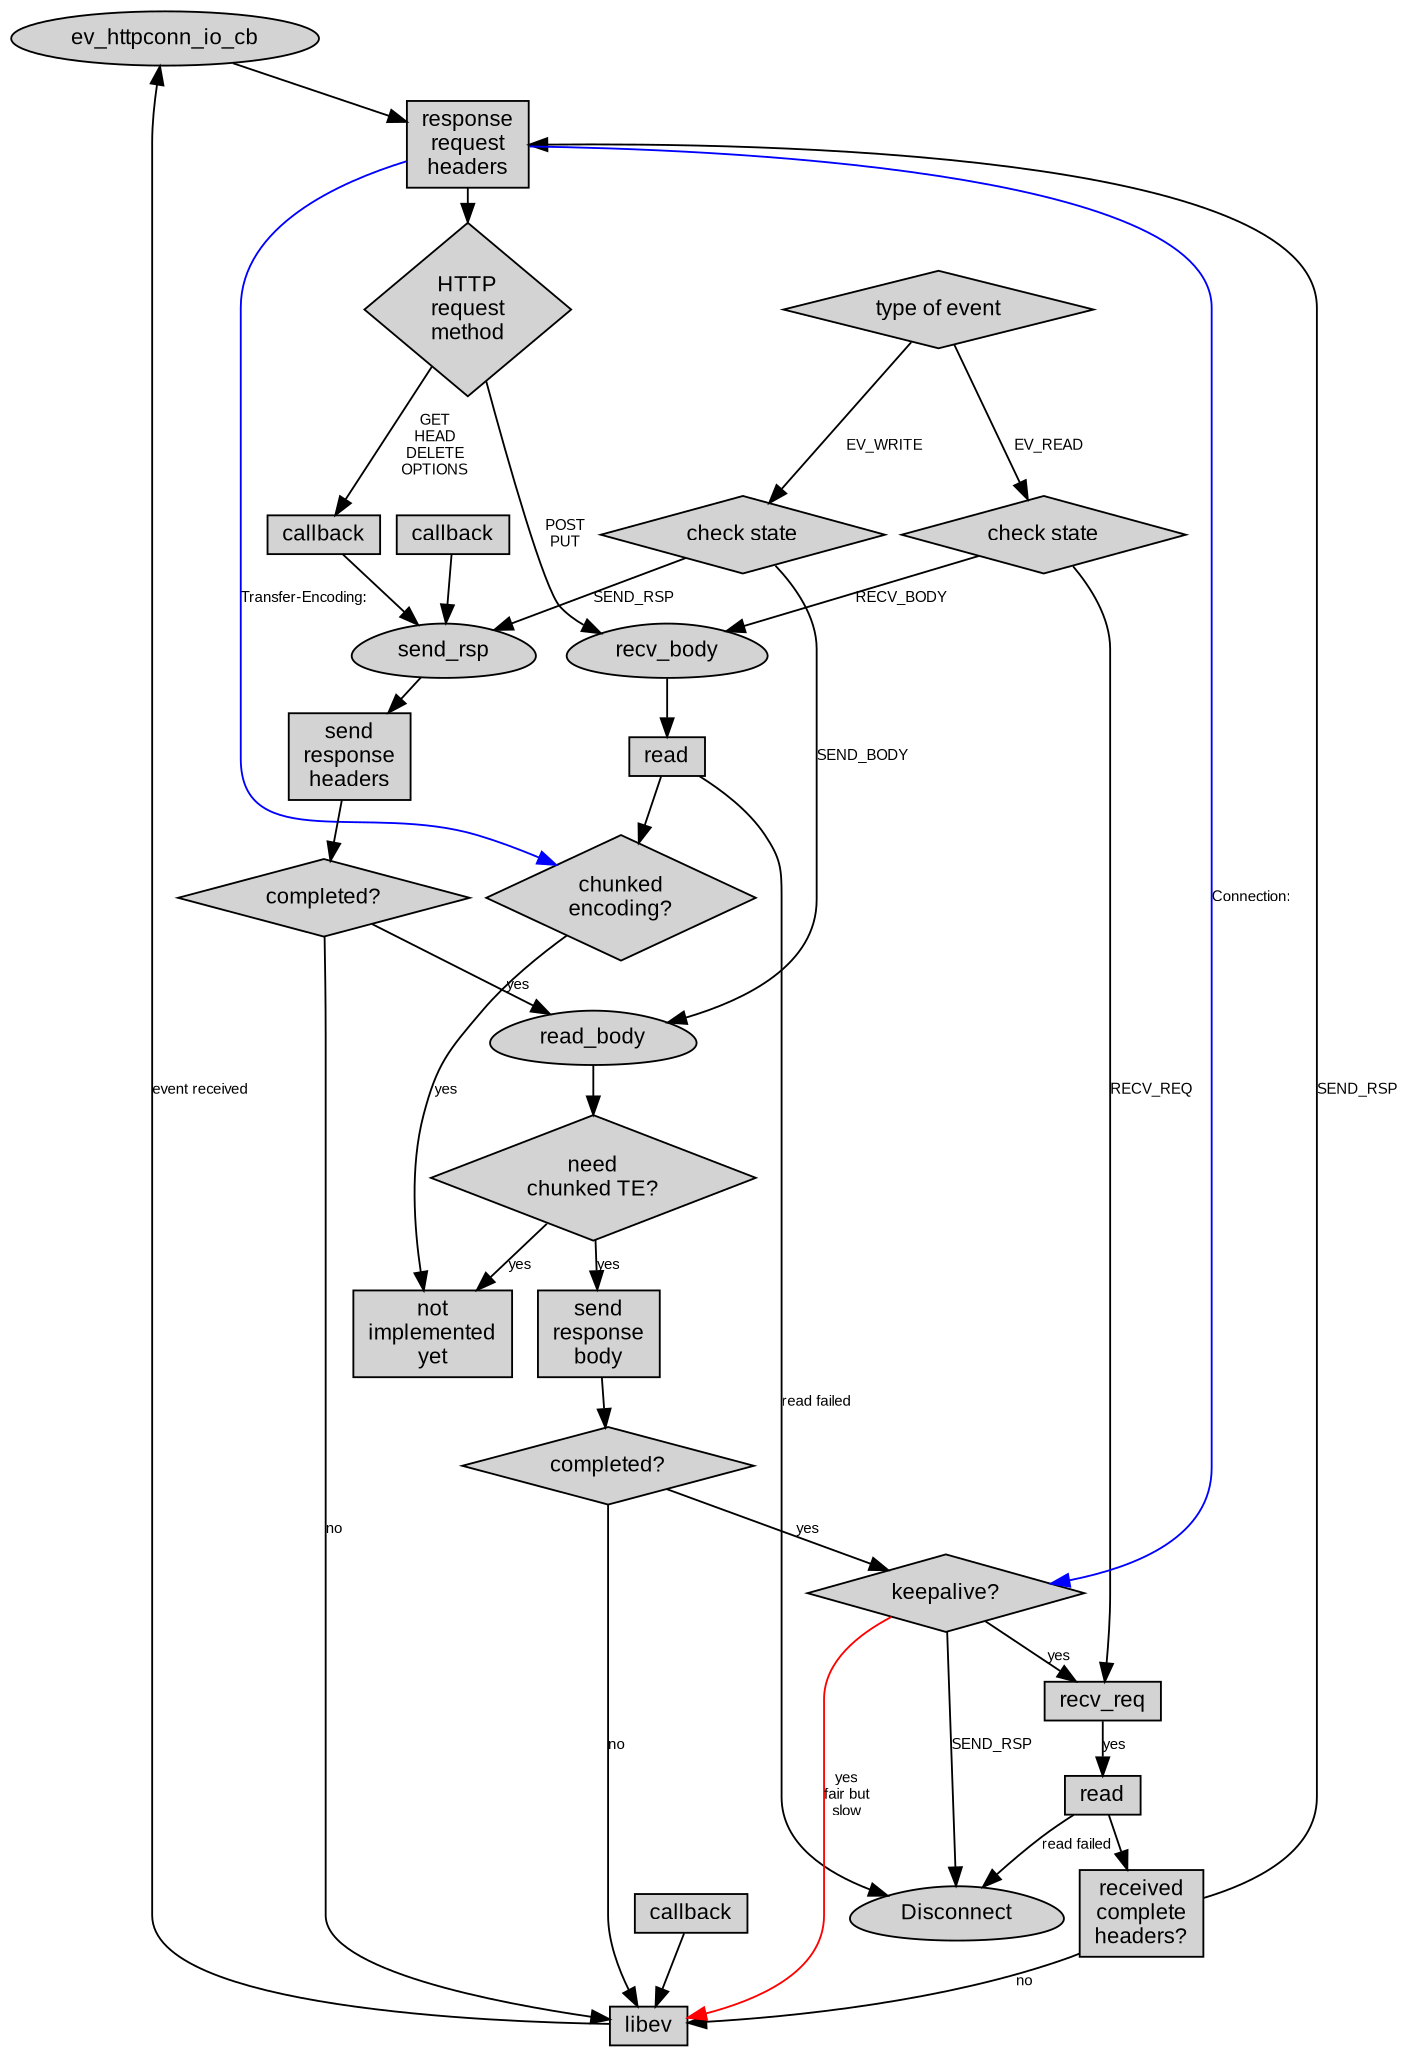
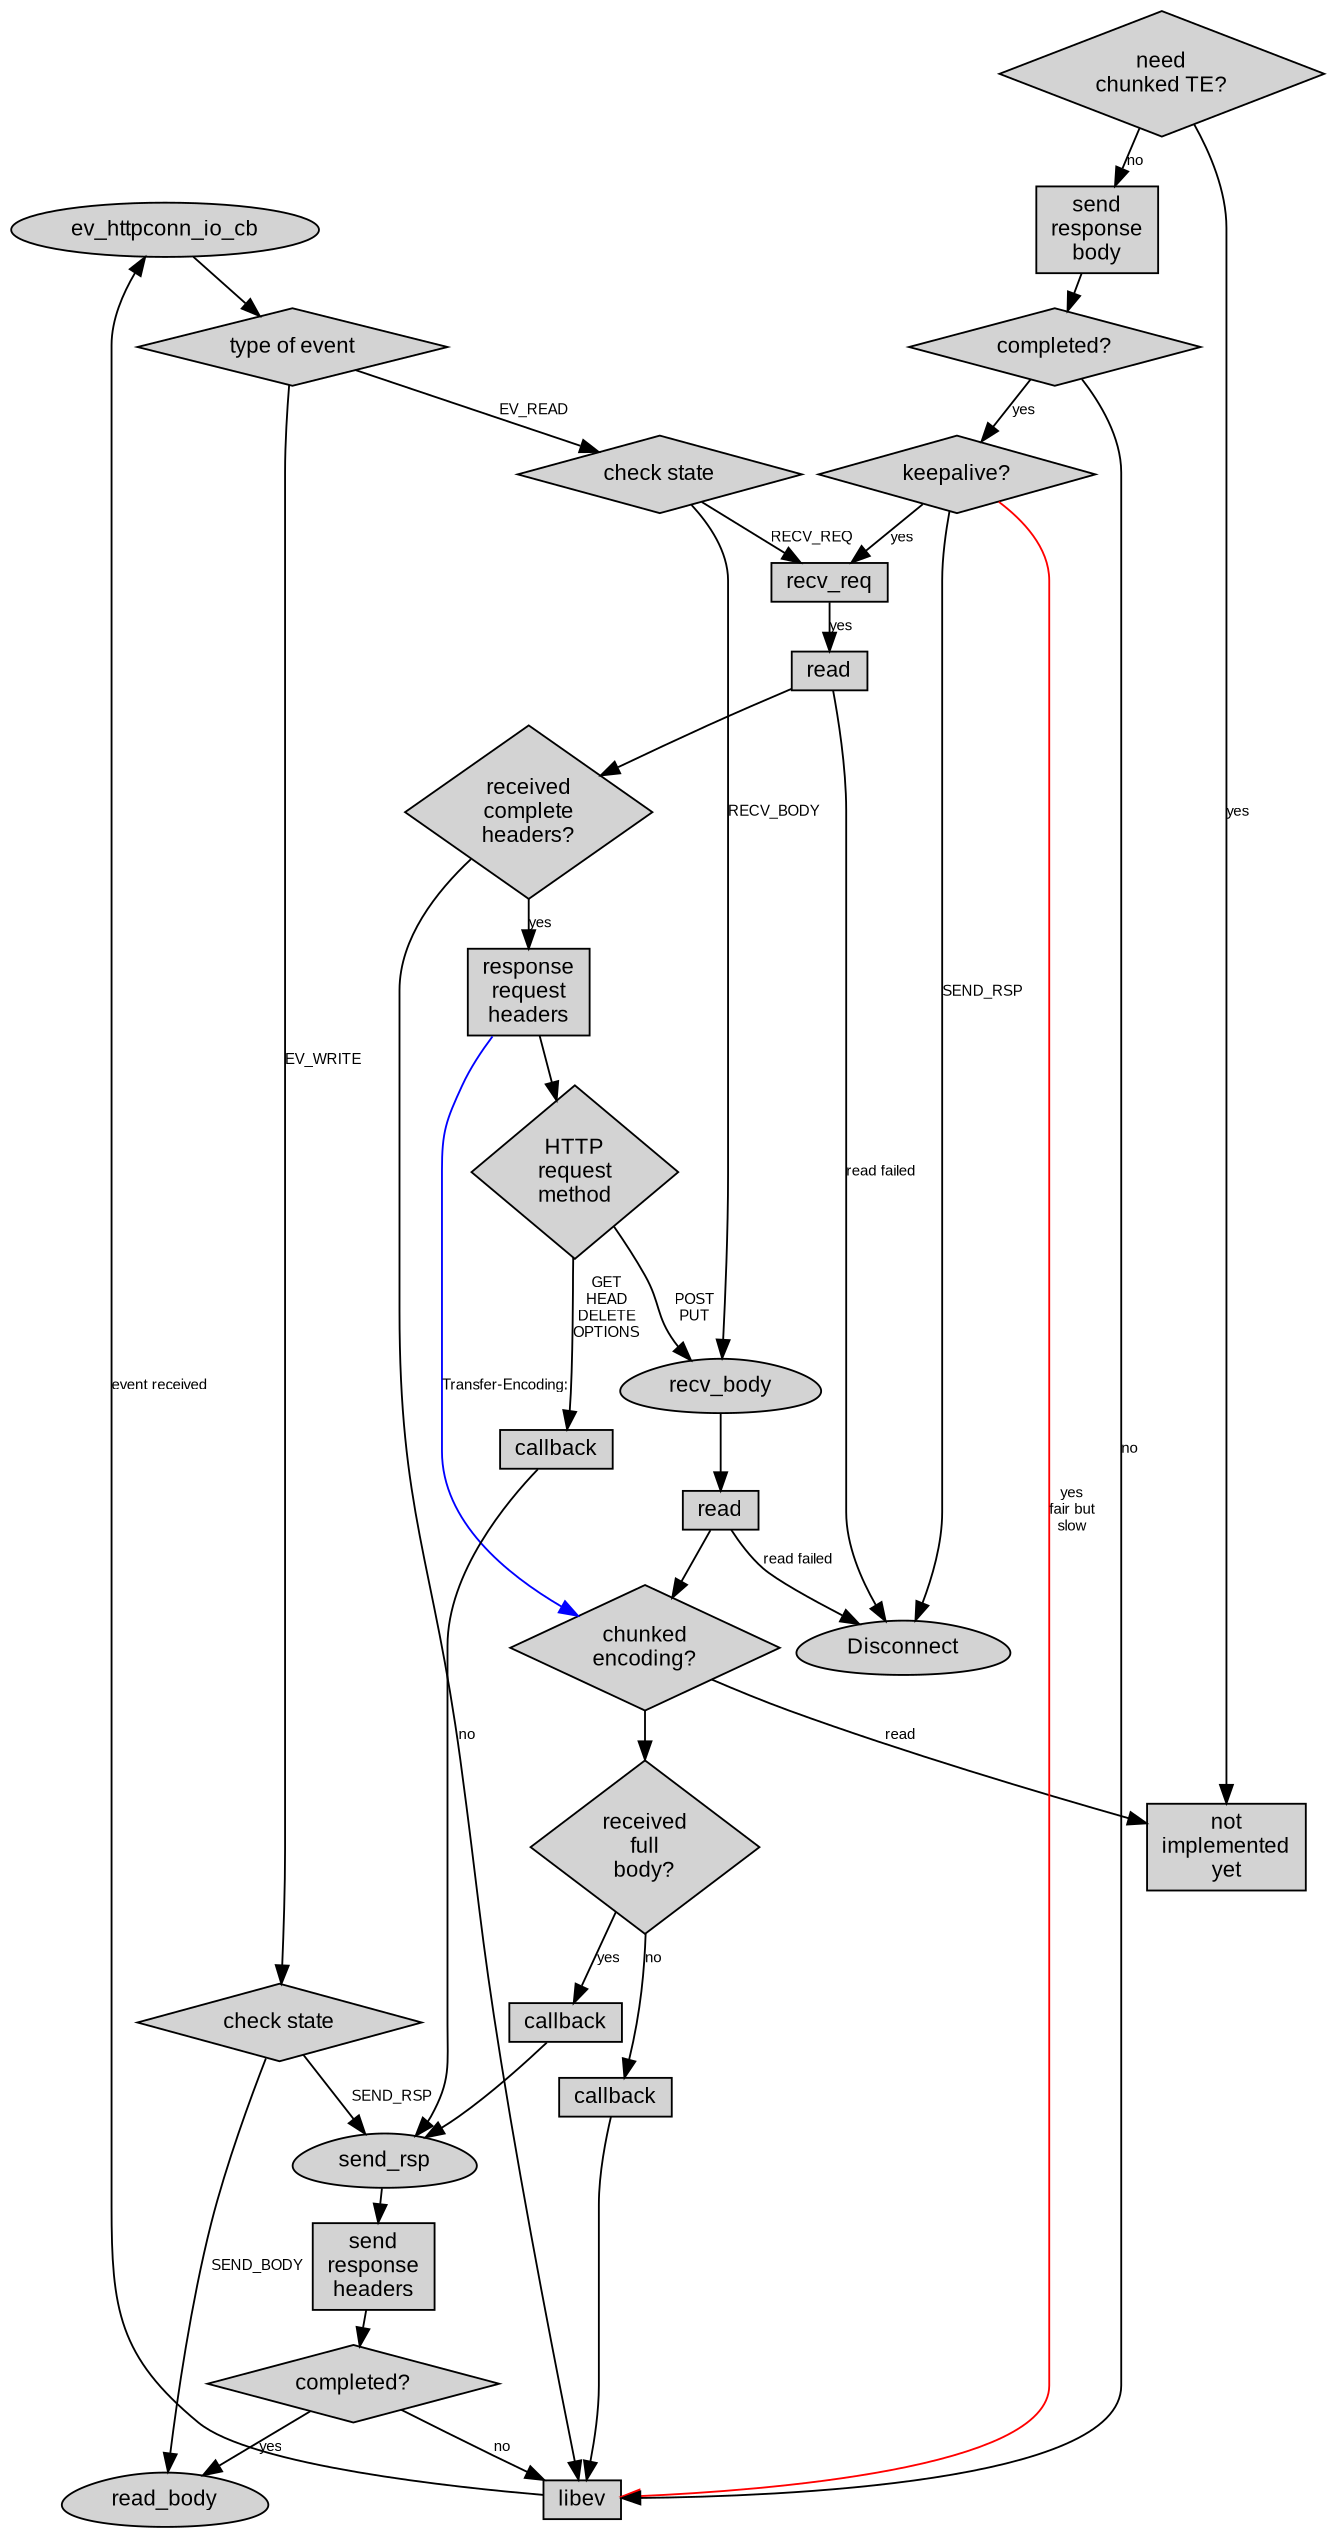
(311, 90) -> (219, 280)
(1212, 621) -> none
(593, 1081) -> none
(447, 1090) -> (901, 1735)
(1357, 1090) -> (541, 924)
(609, 1266) -> (1136, 162)
none -> (645, 1847)
(1142, 1913) -> (529, 812)
